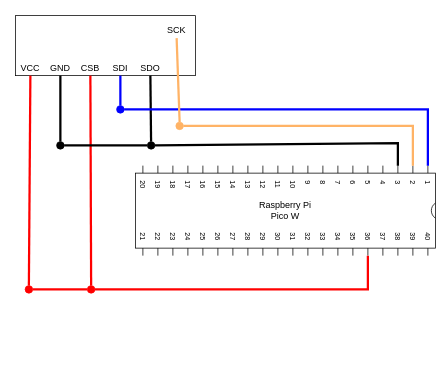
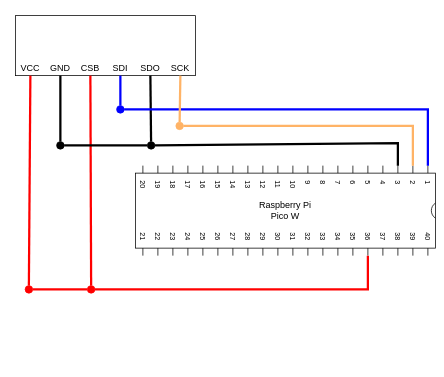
(177, 30) -> (180, 68)
